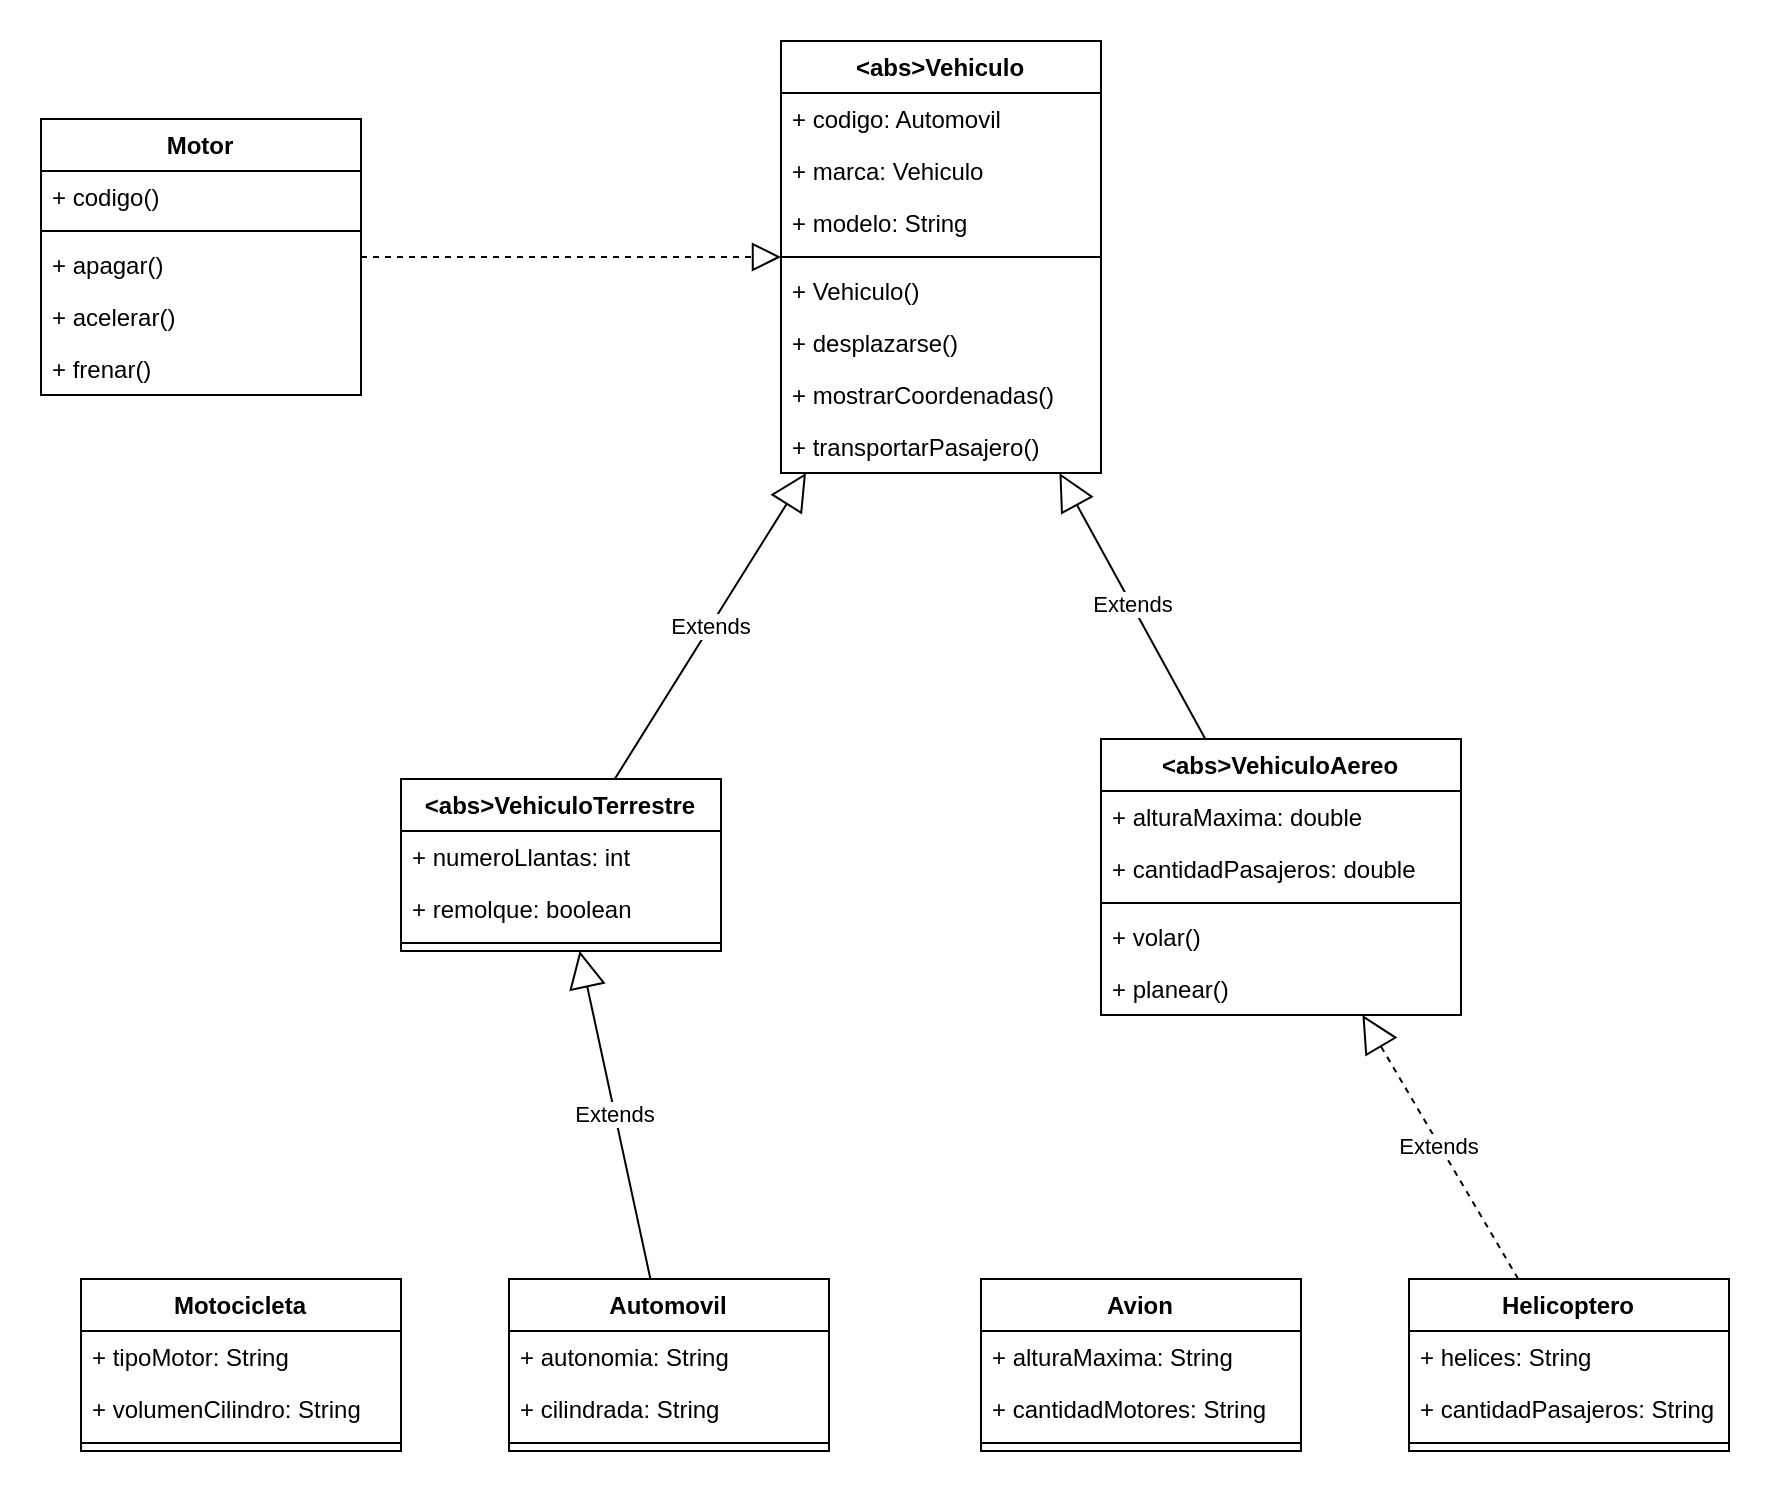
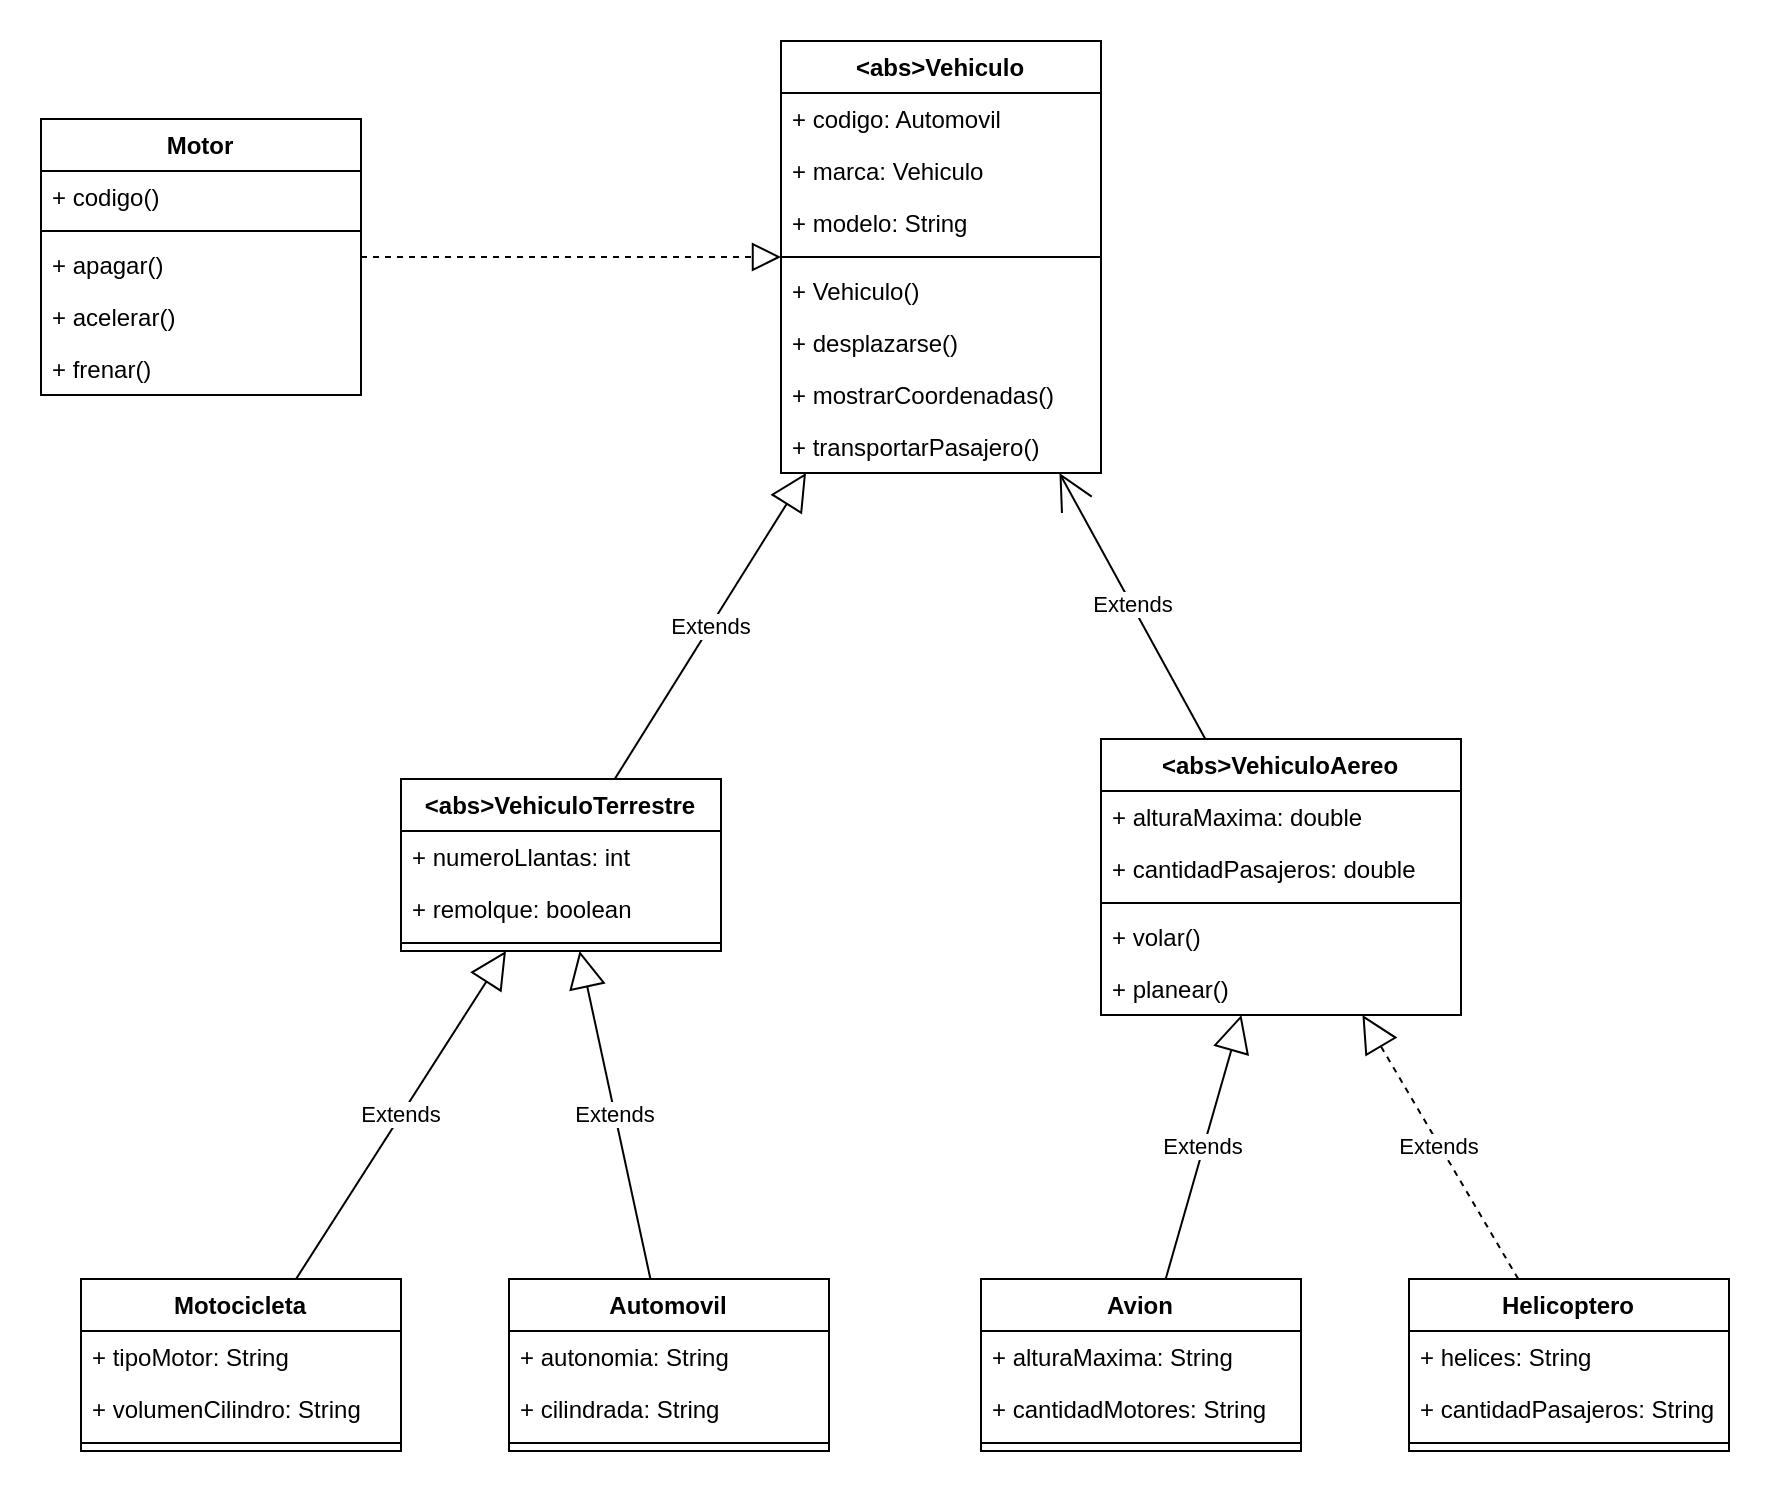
(1077, 506) -> (1070, 492)
none -> (391, 1131)
none -> (1199, 1164)
